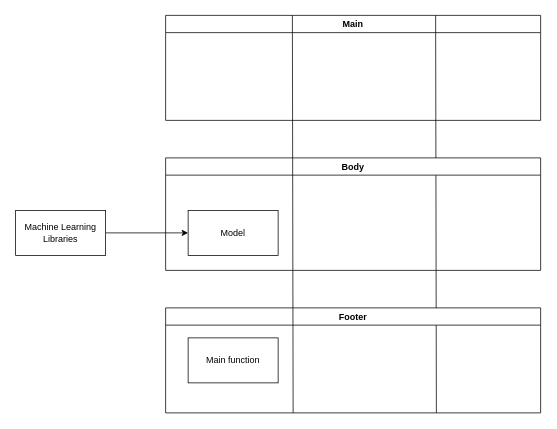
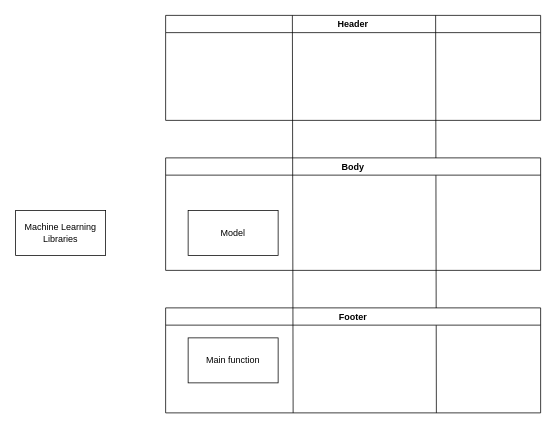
(353, 24) -> (353, 24)
(181, 233) -> none
